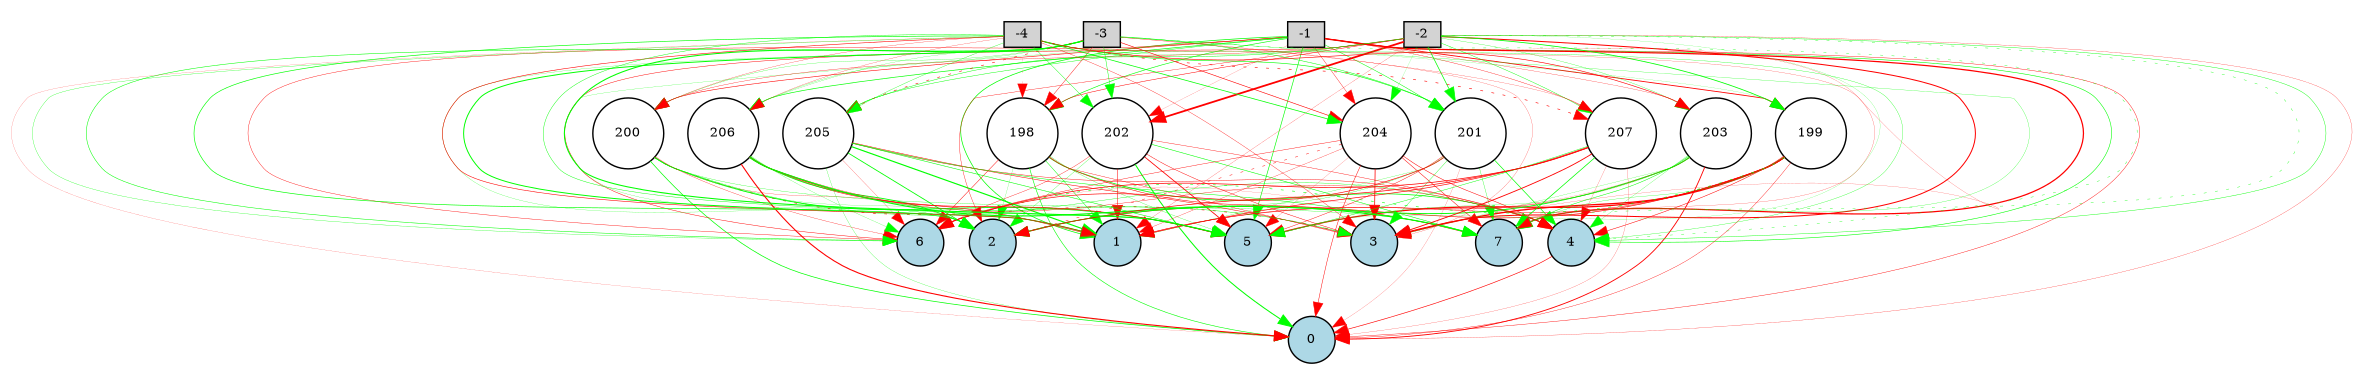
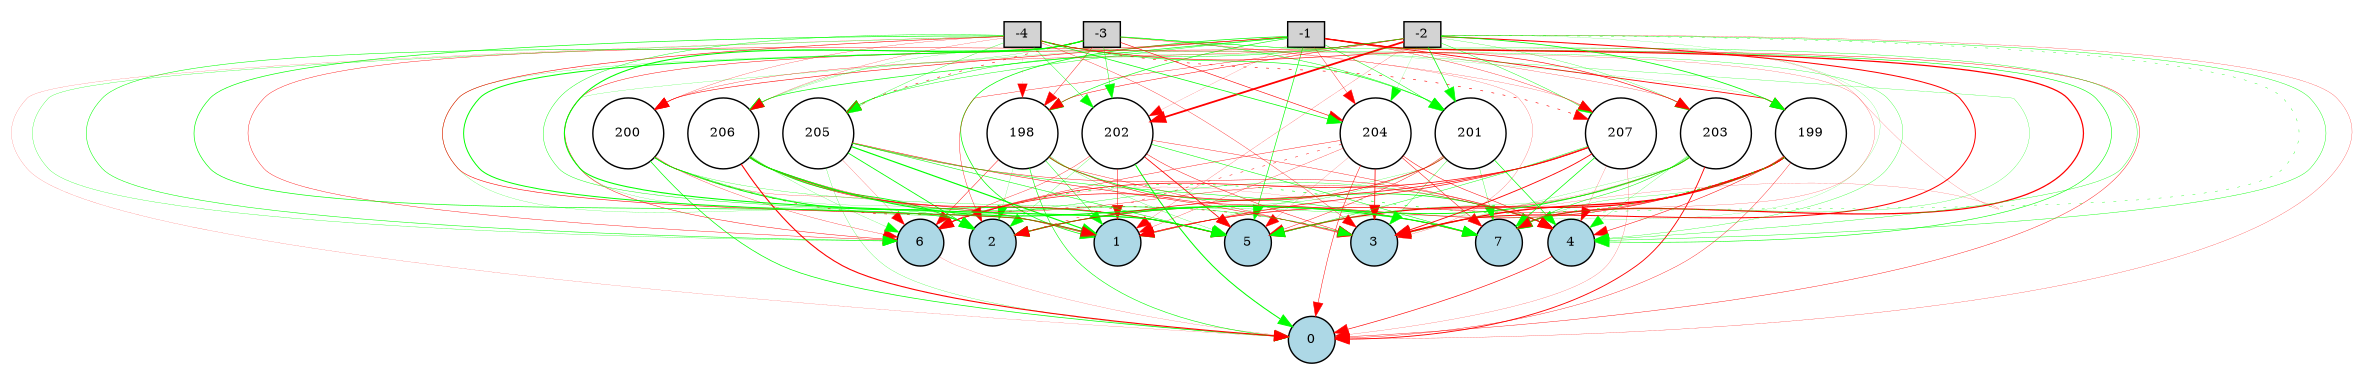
(1923, 59) -> (1923, 59)
(873, 61) -> none
(1417, 255) -> (1104, 307)
